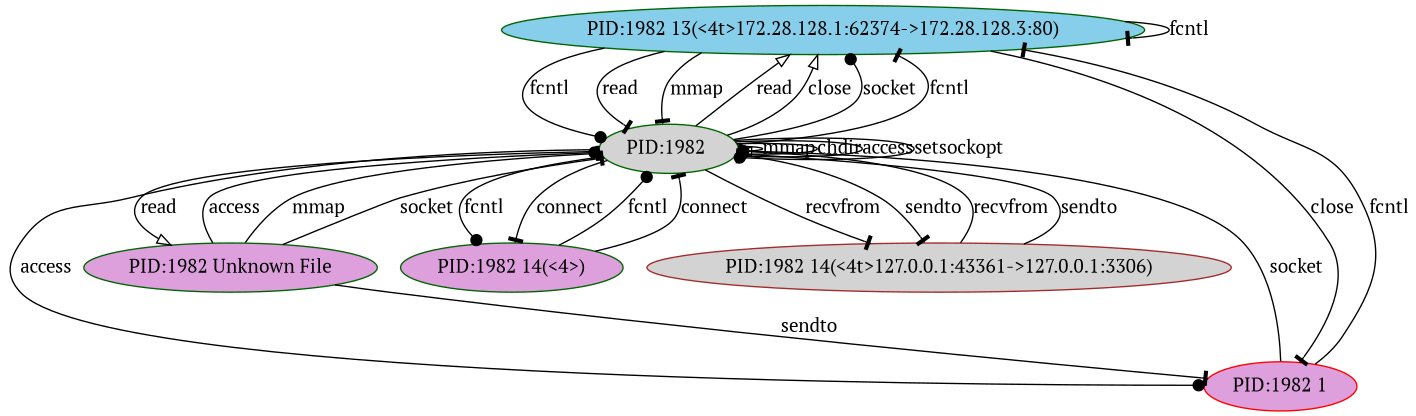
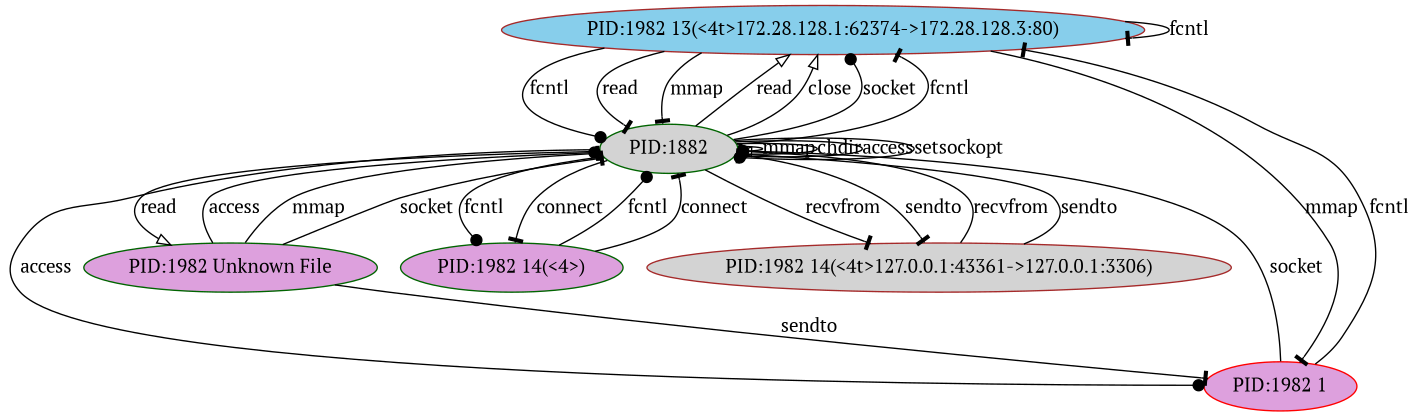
(823, 30) -> (823, 30)
(669, 149) -> (669, 149)
(1332, 208) -> (1332, 208)
